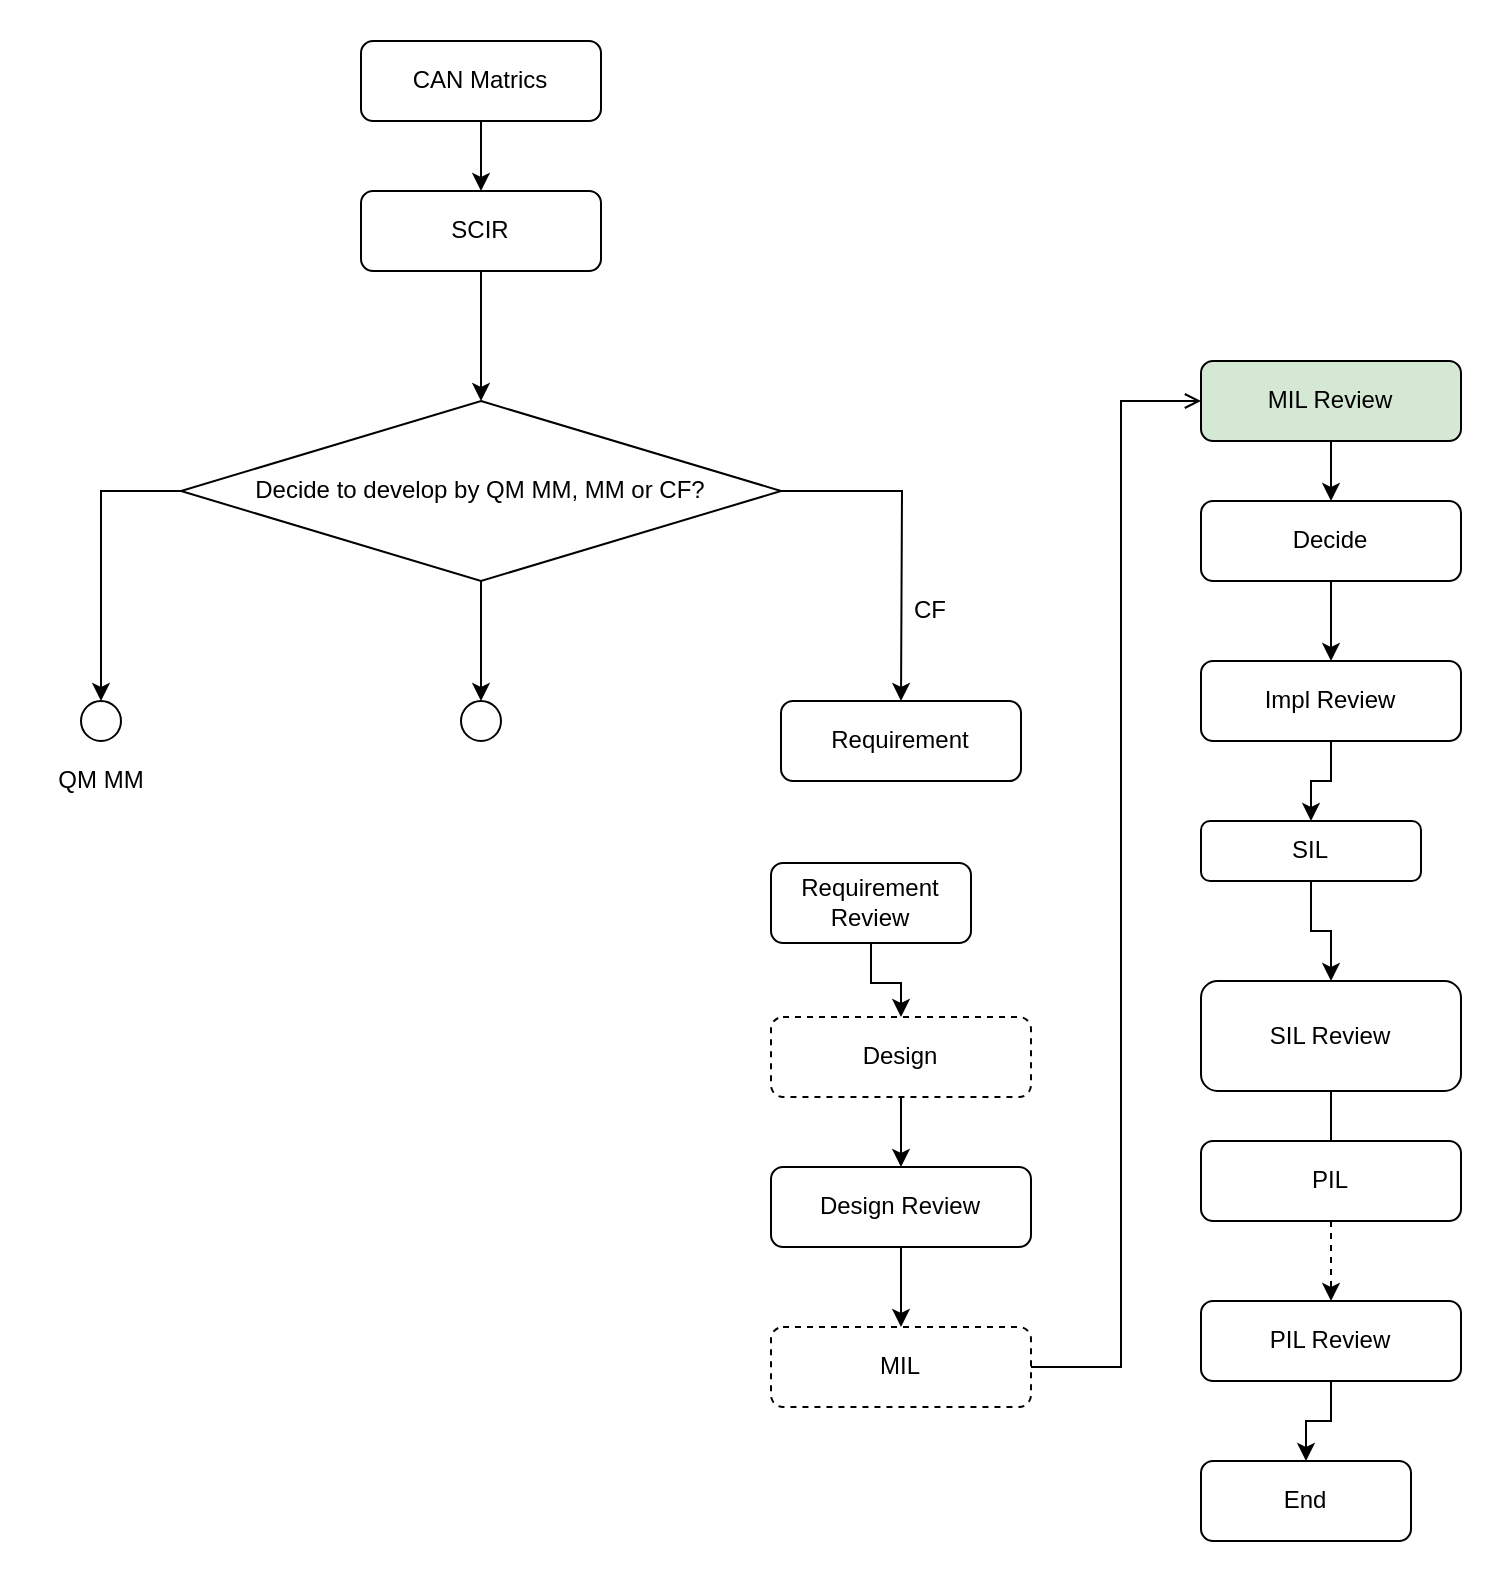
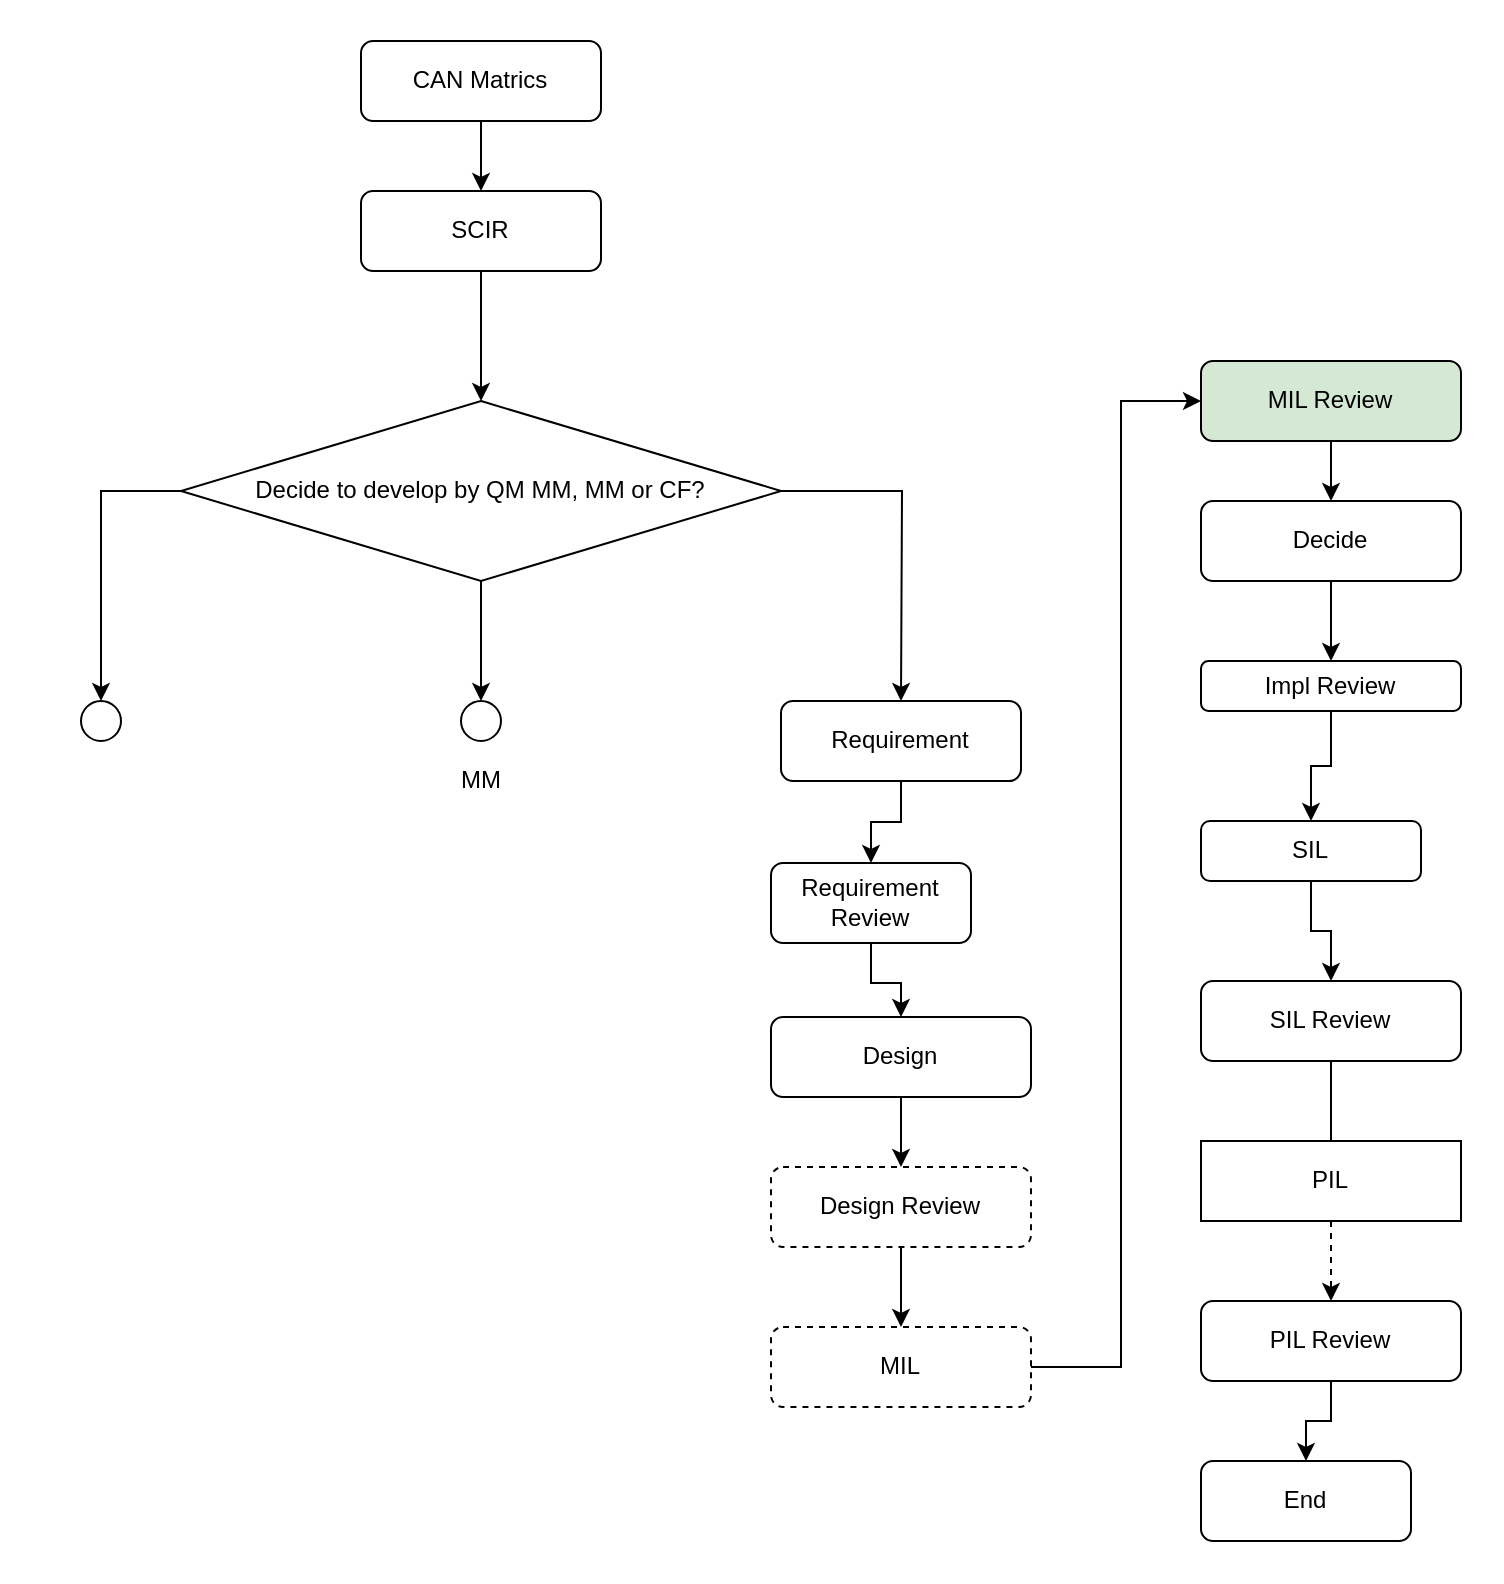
(1188, 401) -> (1186, 401)
(931, 611) -> none
(1331, 701) -> (1331, 686)
(101, 781) -> none
none -> (481, 781)
none -> (893, 822)
(1331, 1036) -> (1331, 1021)
(901, 1057) -> (901, 1057)
(1331, 1181) -> (1331, 1181)
(901, 1207) -> (901, 1207)
